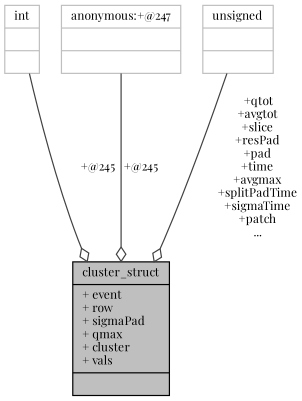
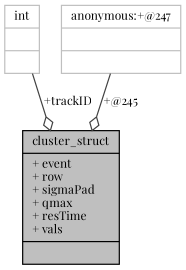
(238, 39) -> none
(97, 168) -> (67, 102)
(106, 348) -> (60, 217)
